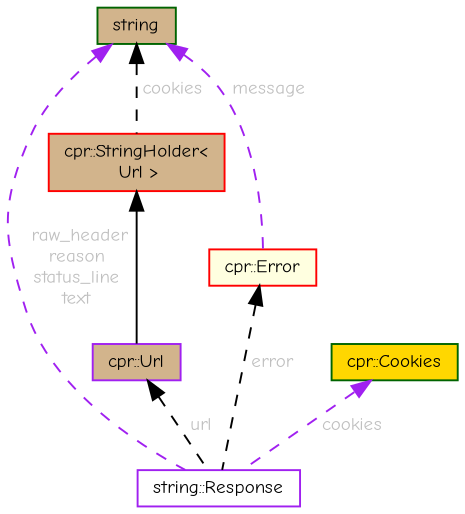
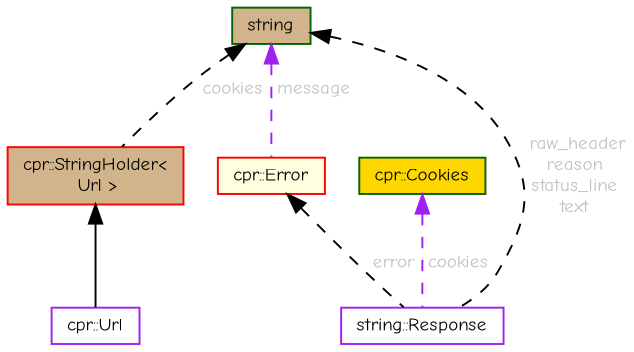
(18, 285) -> (502, 133)
(137, 362) -> (96, 326)
(183, 433) -> none
